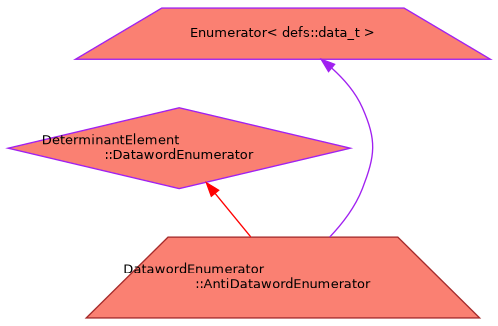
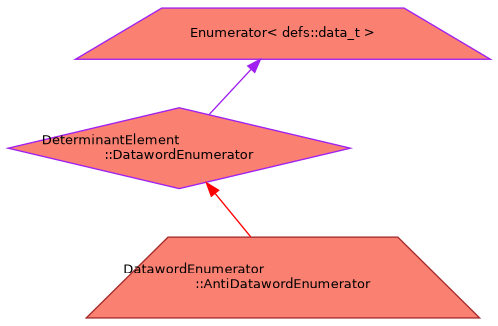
(372, 152) -> (230, 92)
